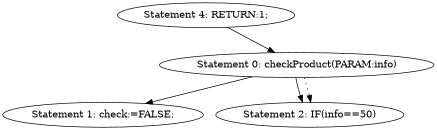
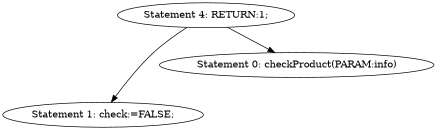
(202, 89) -> (148, 58)
(310, 115) -> none
